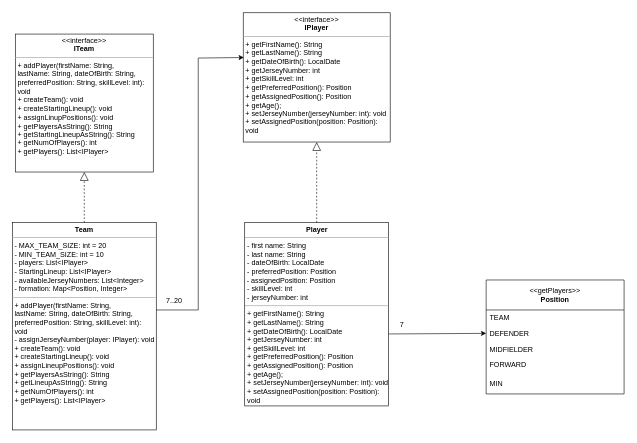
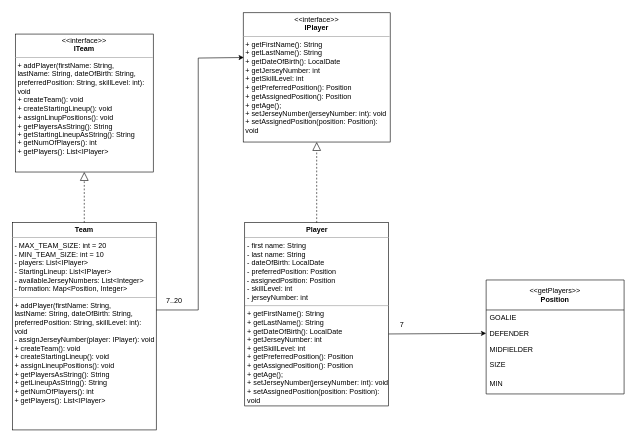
(498, 318) -> (502, 318)
(504, 365) -> (498, 365)
